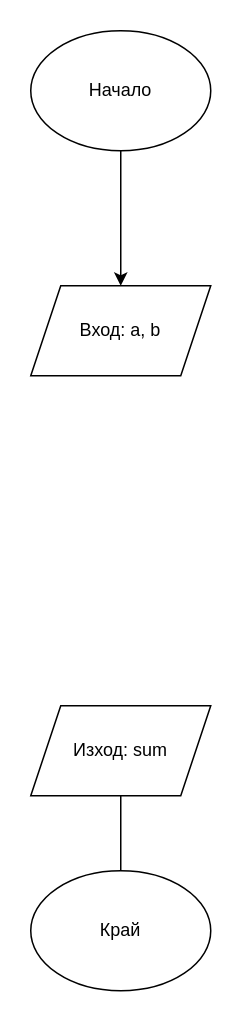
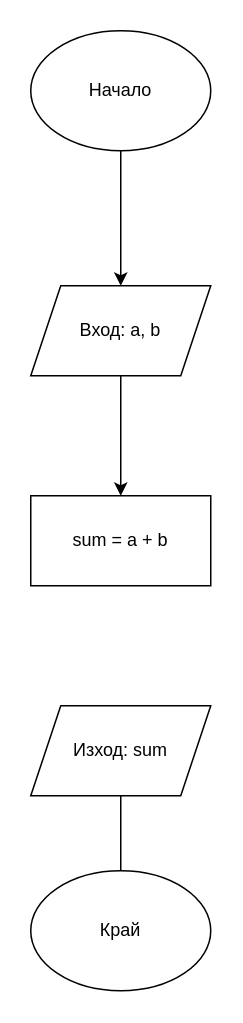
none -> (121, 431)
none -> (121, 541)
